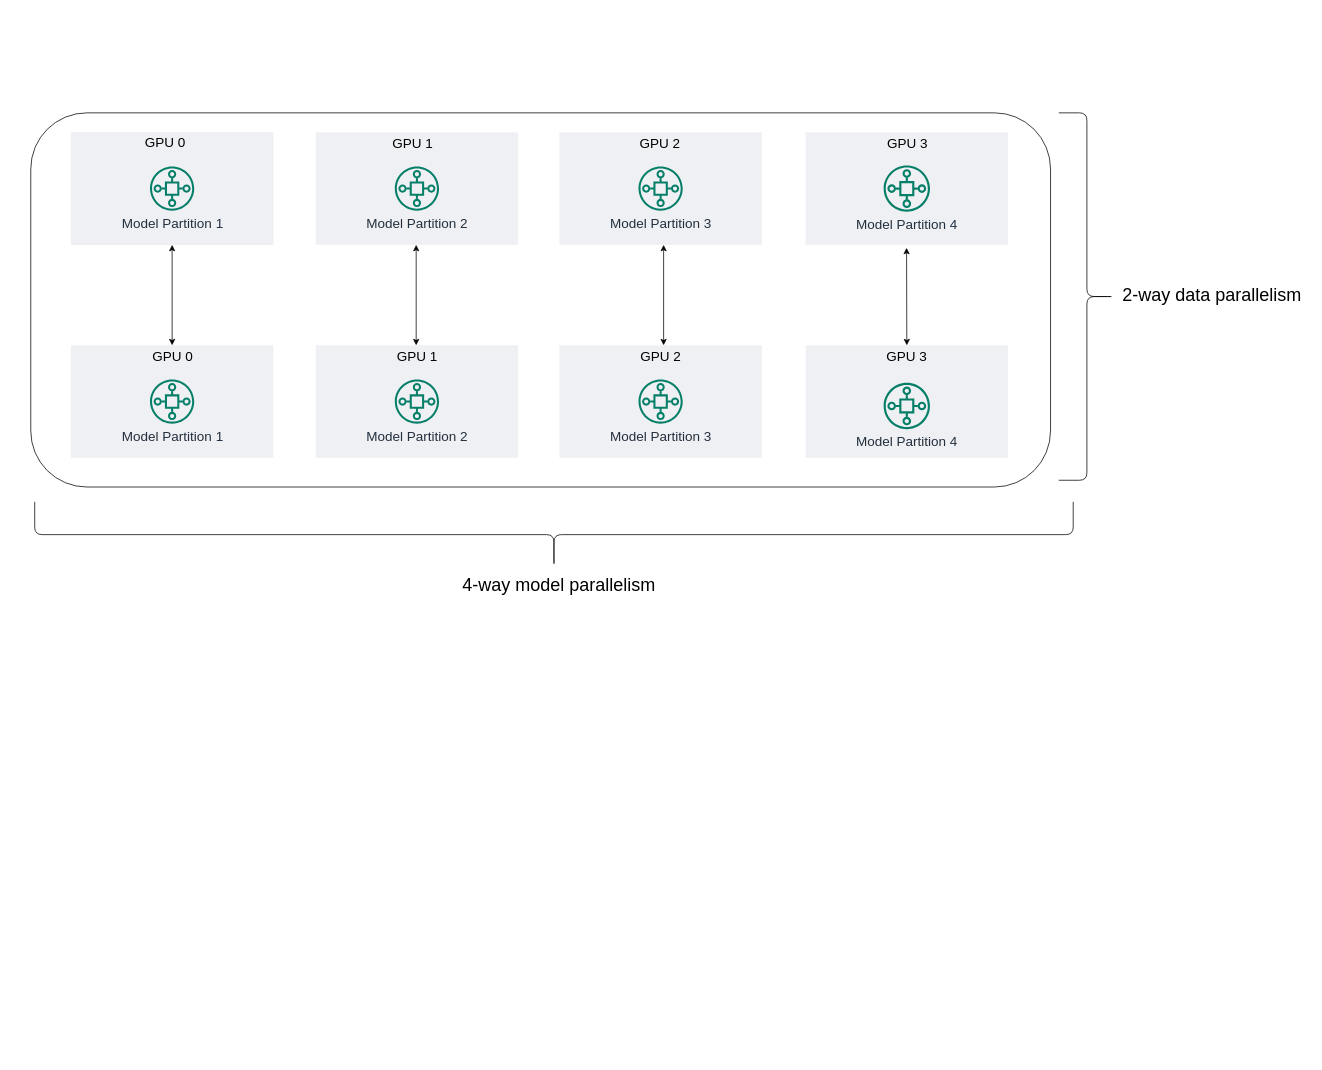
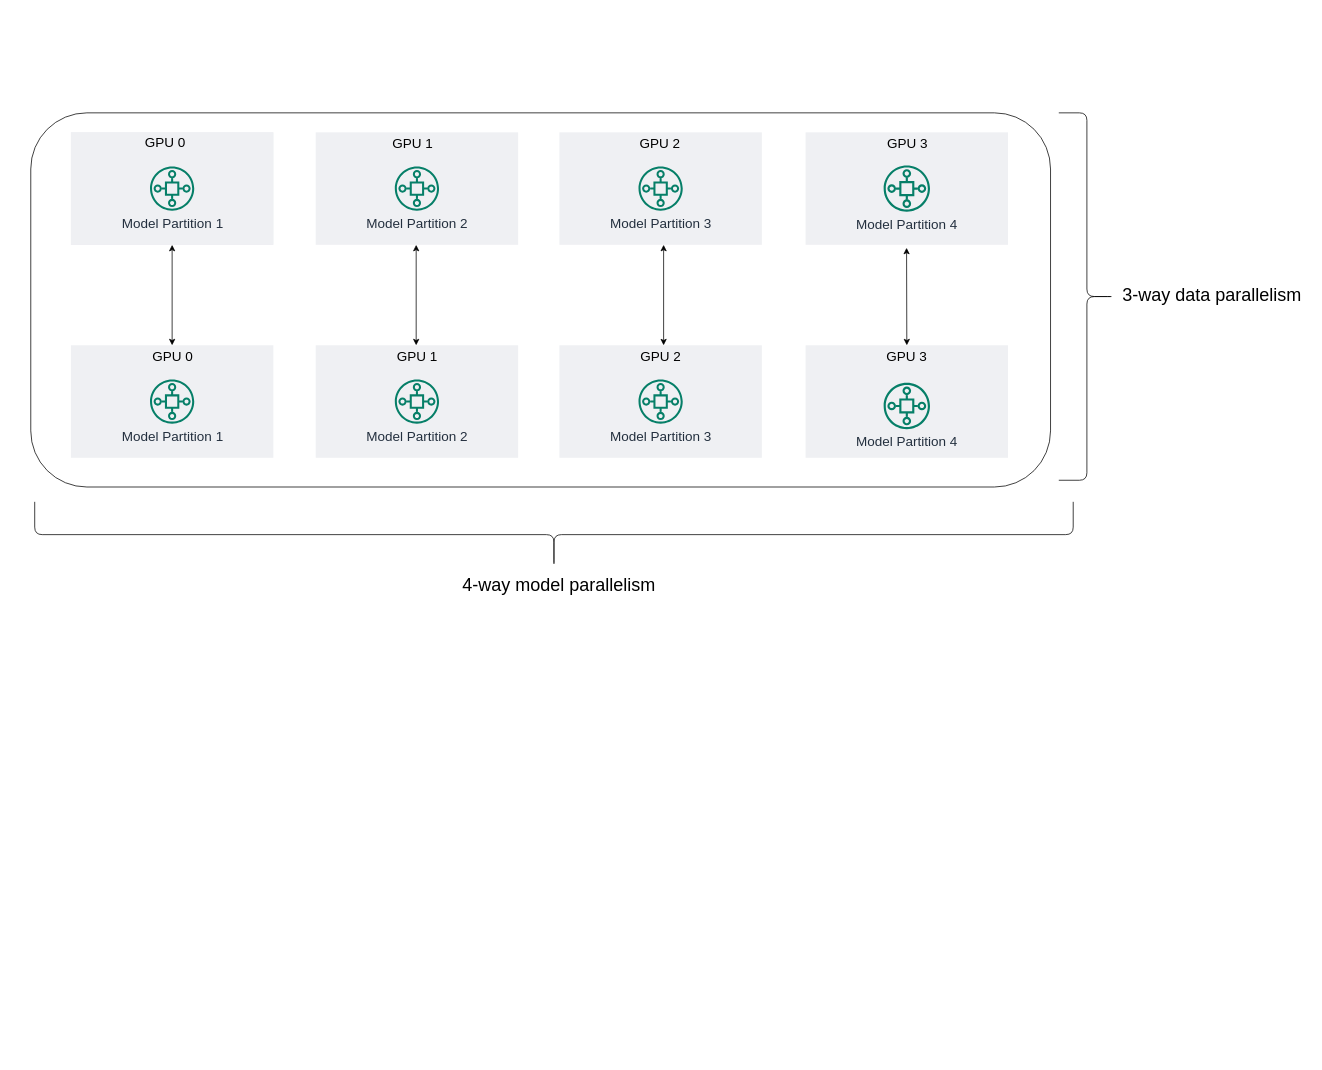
(1212, 296) -> (1212, 296)
